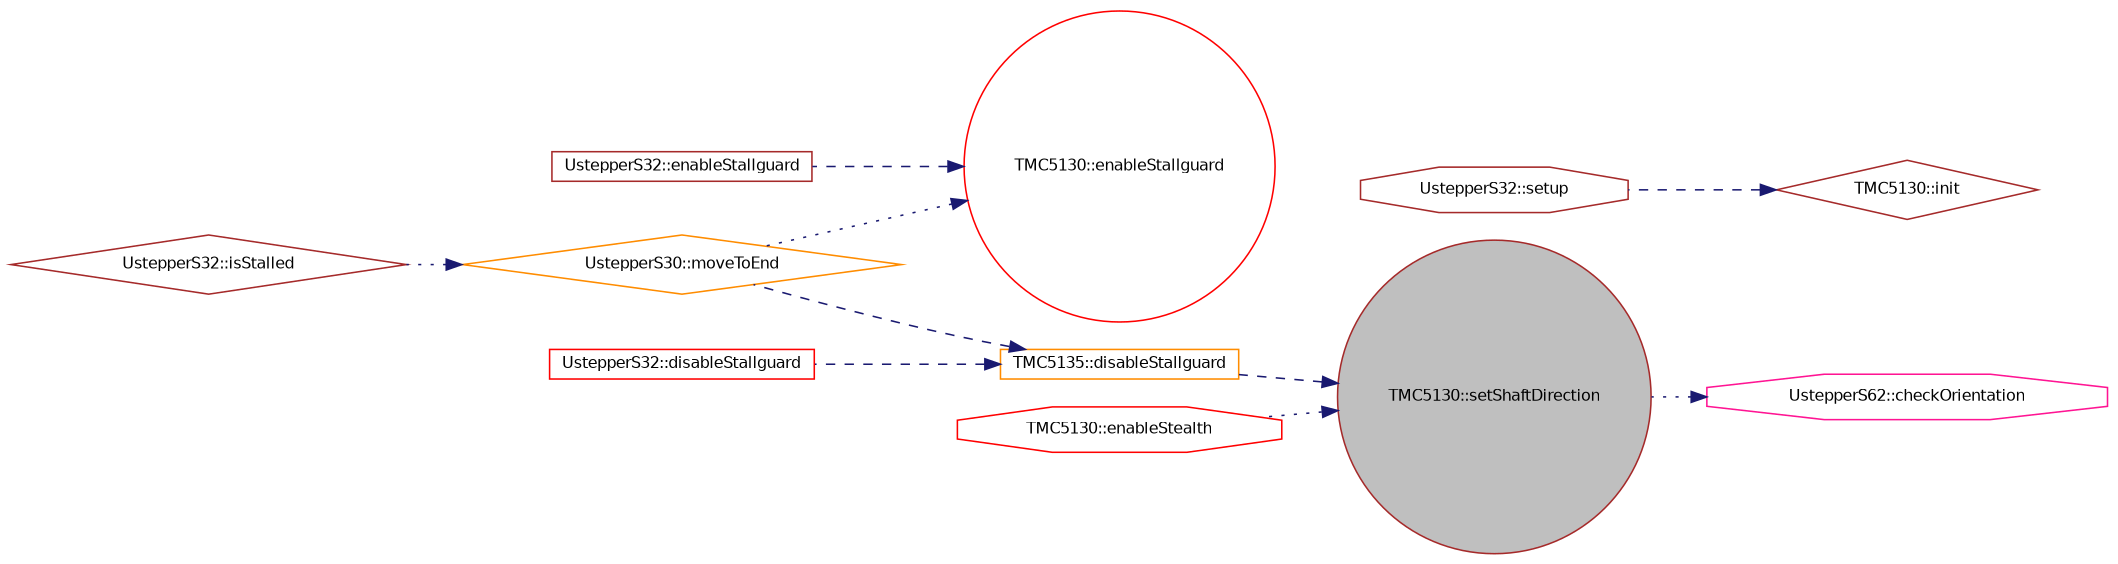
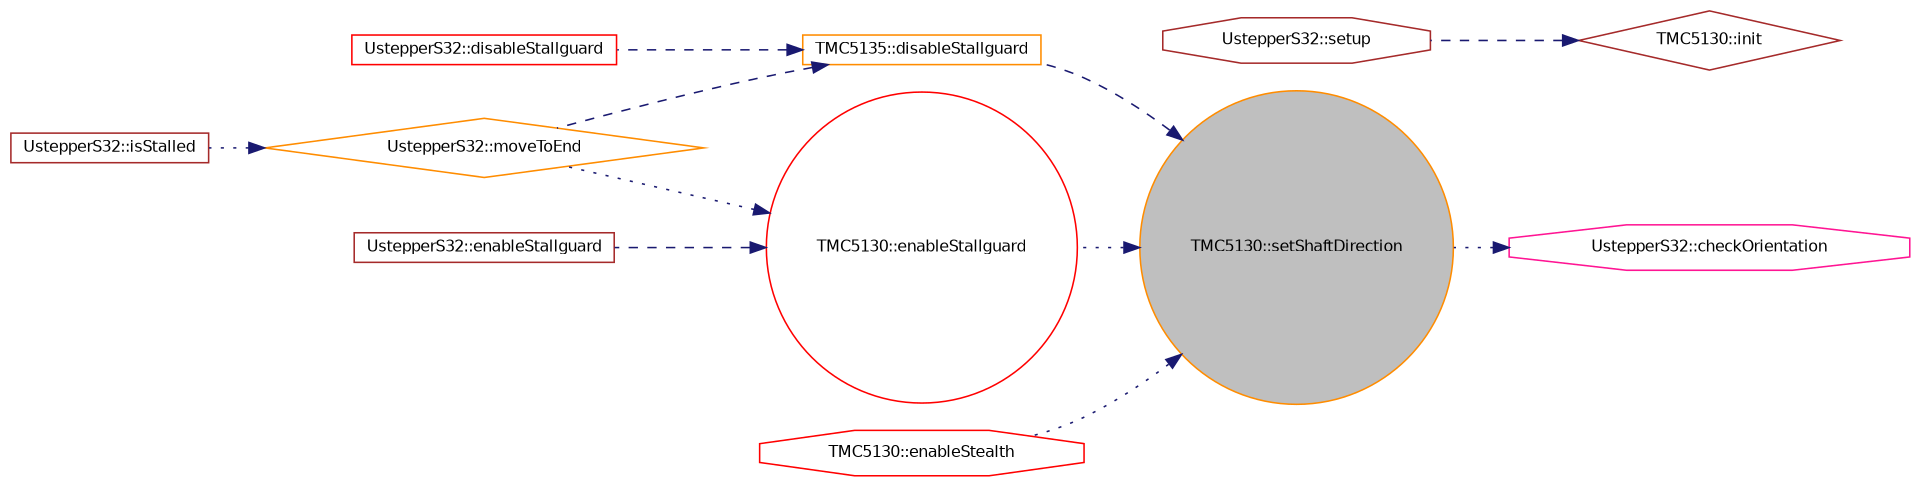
none -> (1101, 248)
(209, 265) -> (110, 148)
(682, 265) -> (484, 148)
(1494, 397) -> (1297, 248)
(1907, 397) -> (1710, 248)
